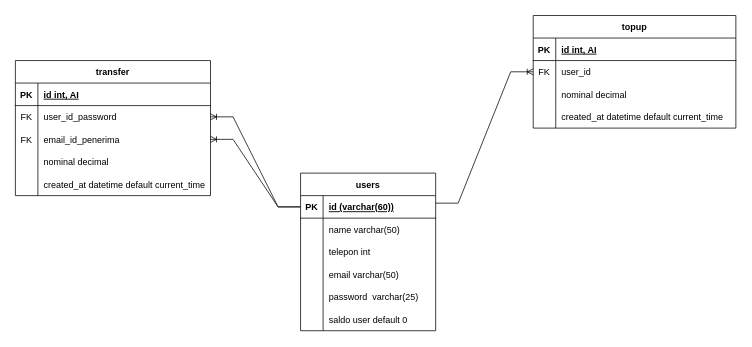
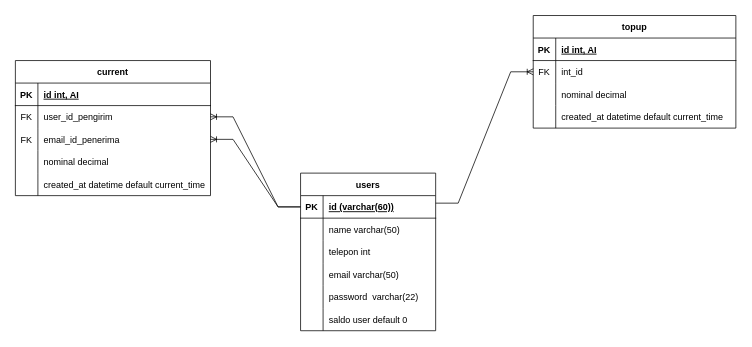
(113, 72) -> (113, 72)
(577, 72) -> (574, 72)
(83, 117) -> (80, 117)
(380, 297) -> (380, 297)
